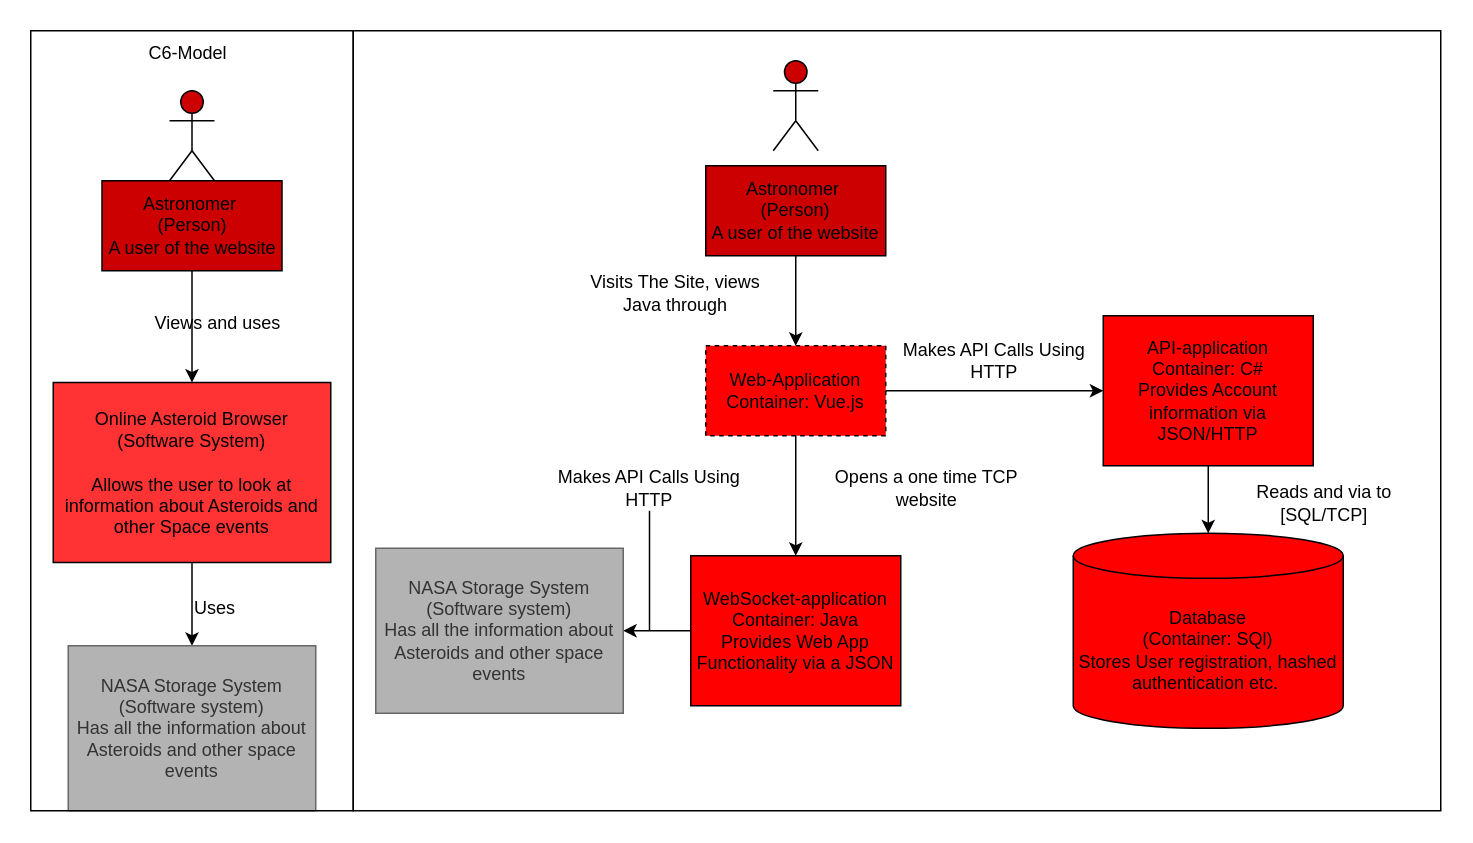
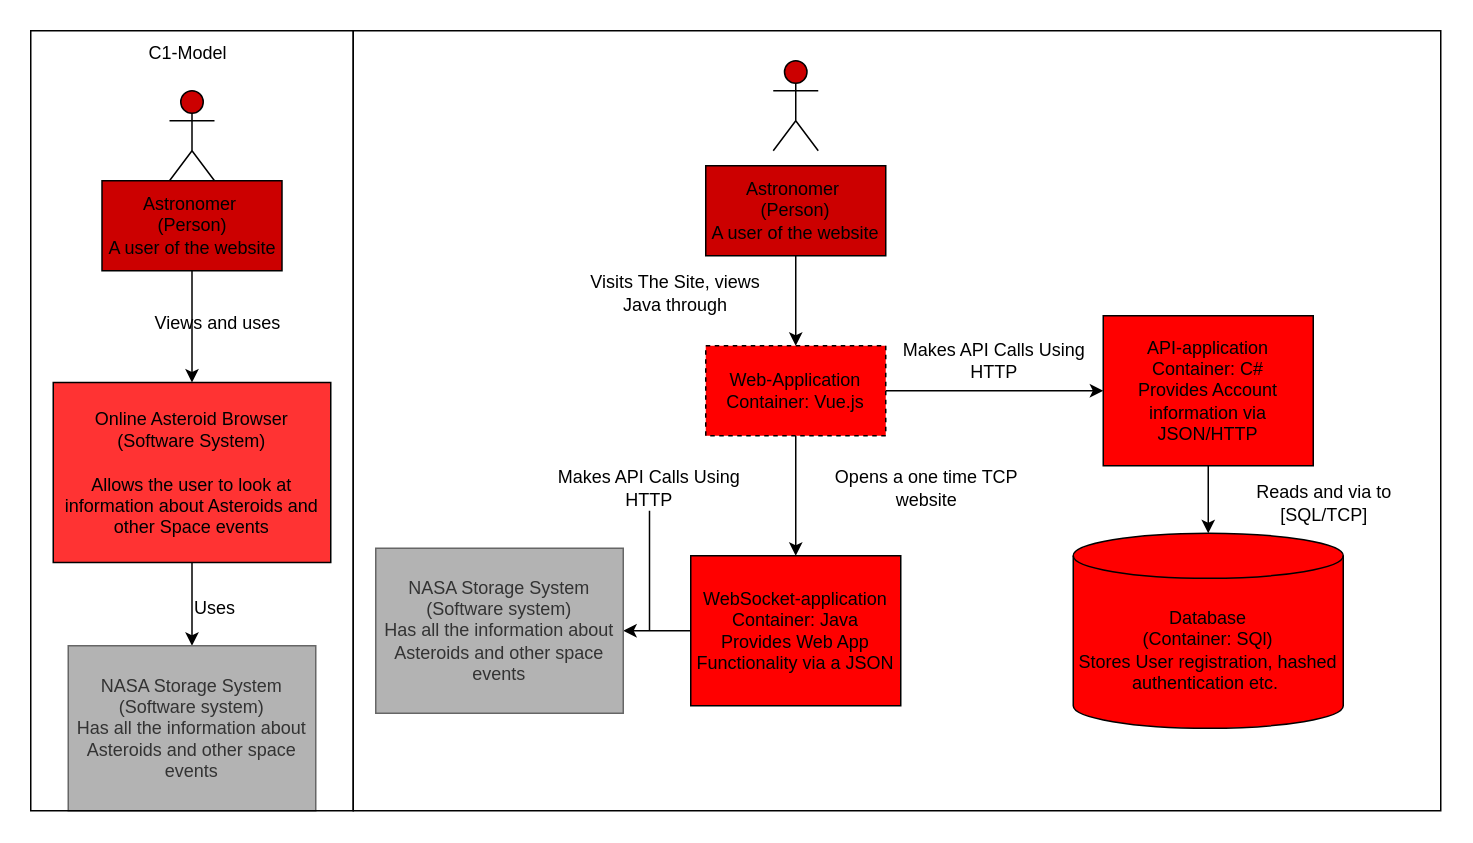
(188, 53) -> (188, 53)
